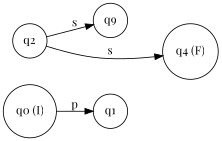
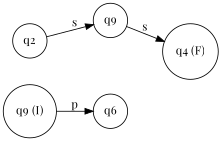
(100, 58) -> (141, 32)
(30, 111) -> (30, 111)
(110, 111) -> (110, 111)
